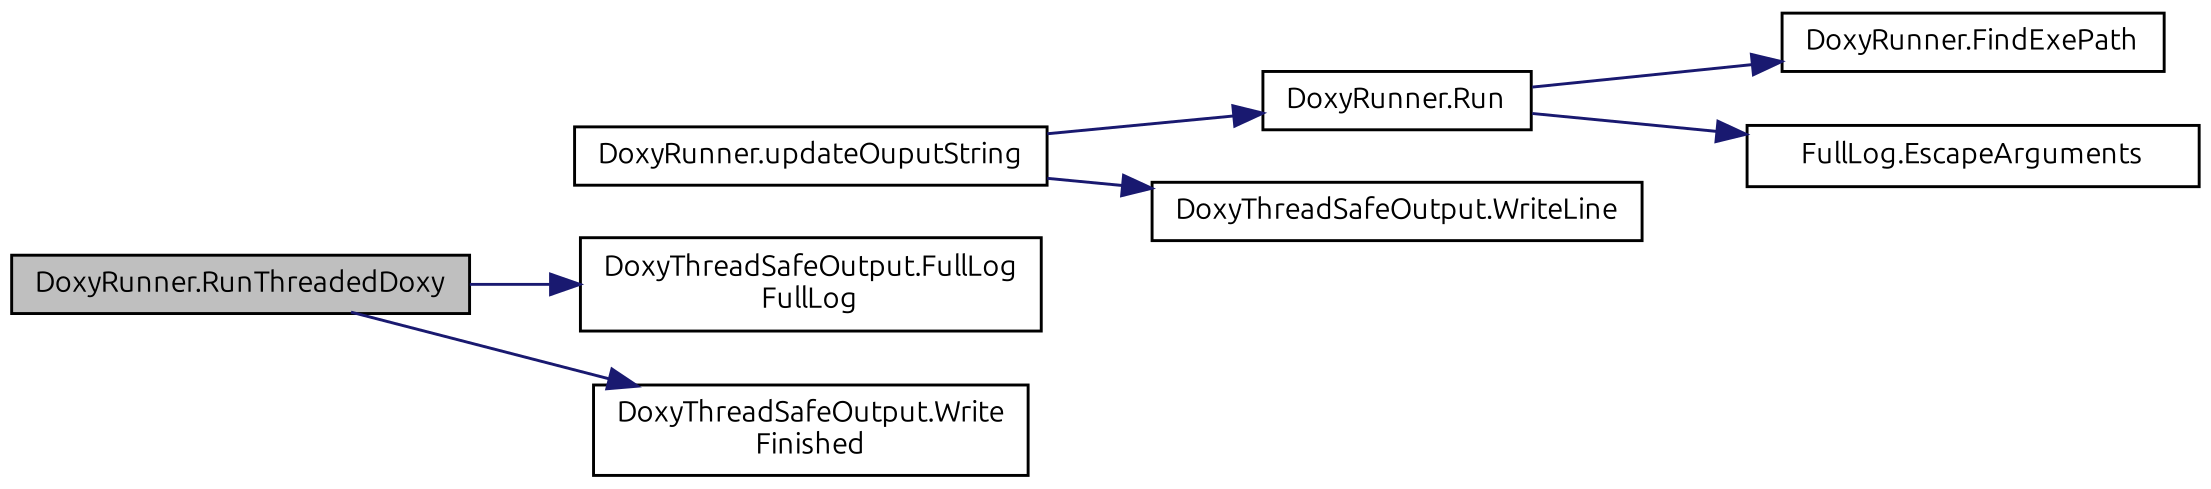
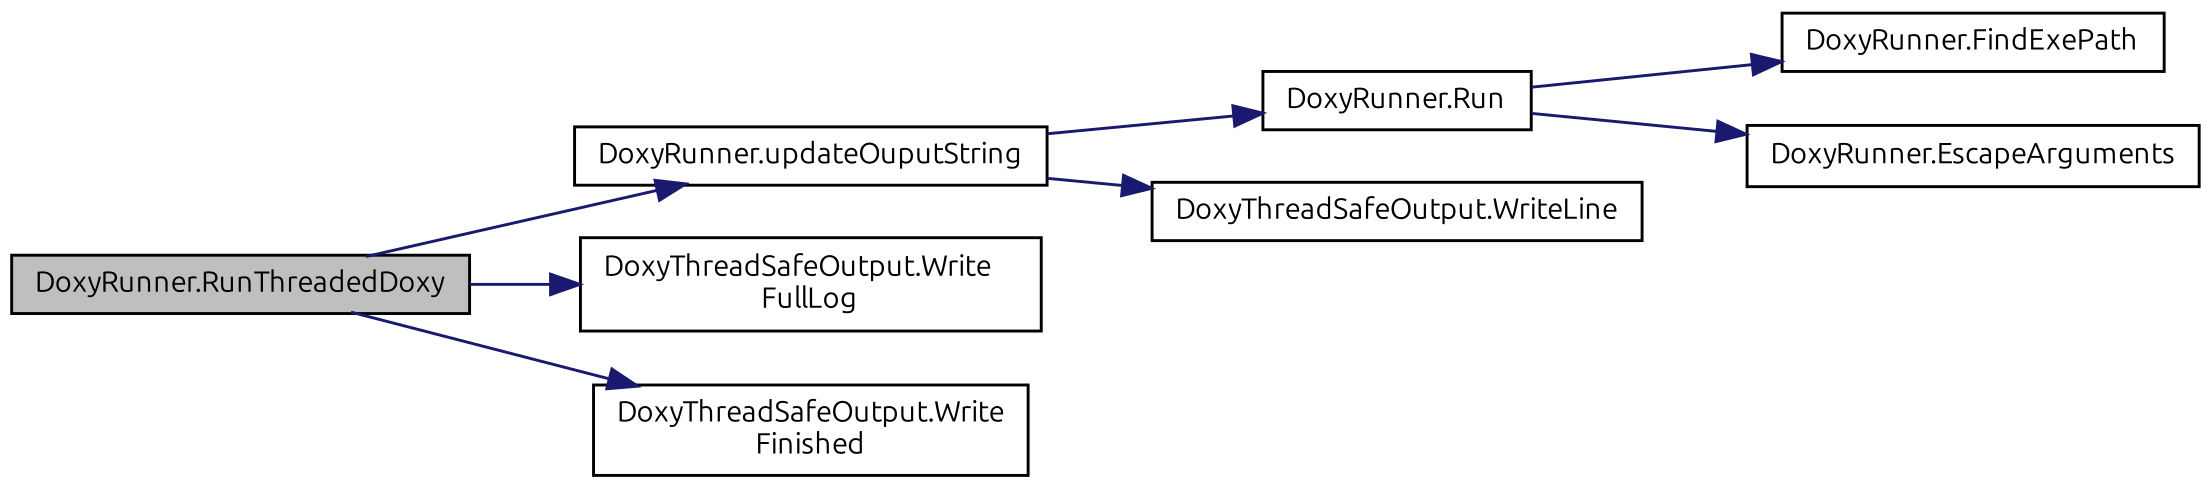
(1973, 156) -> (1973, 156)
none -> (512, 223)
(811, 284) -> (811, 284)
